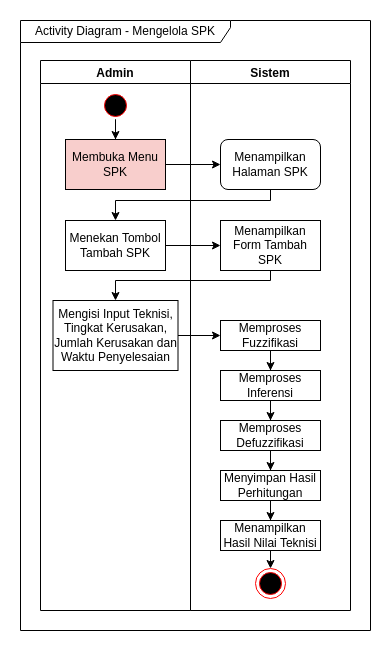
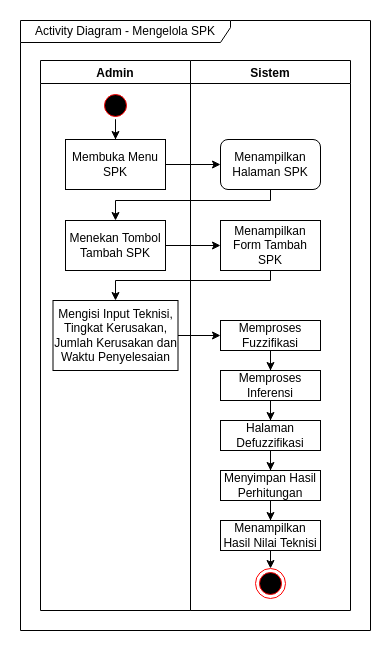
(116, 165) -> (116, 165)
(271, 436) -> (271, 436)
